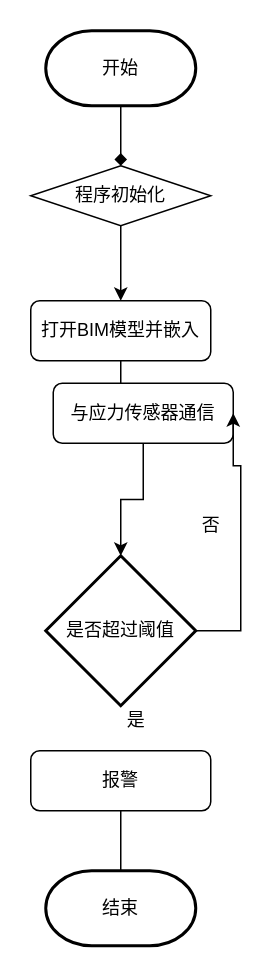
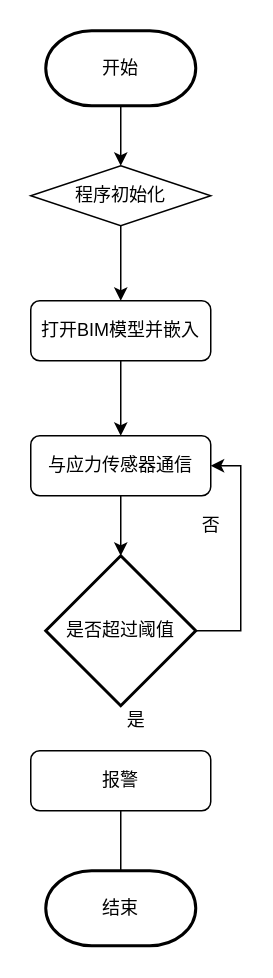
(121, 153) -> (121, 154)
(143, 413) -> (121, 466)
